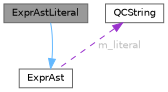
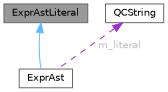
(52, 41) -> (39, 51)
